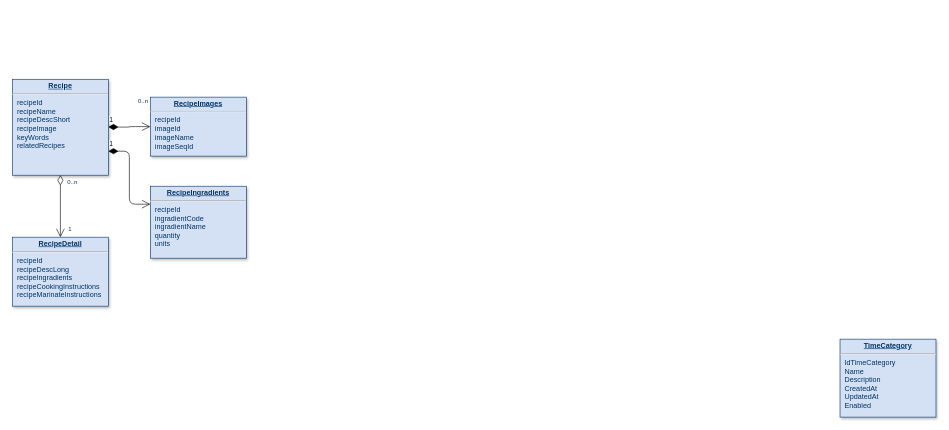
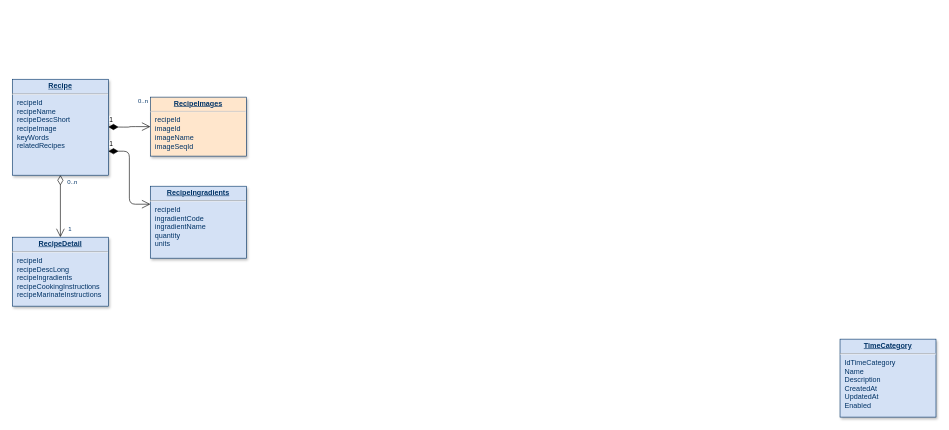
(198, 127) -> (198, 127)
